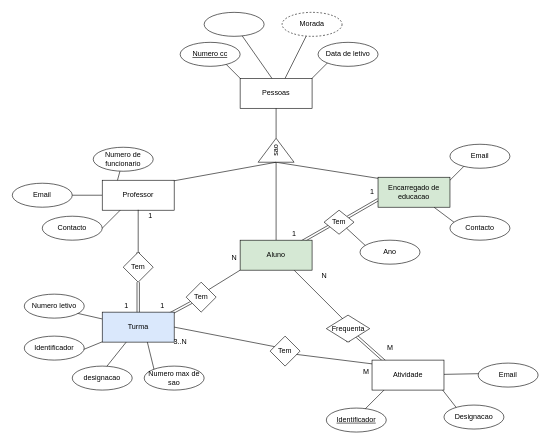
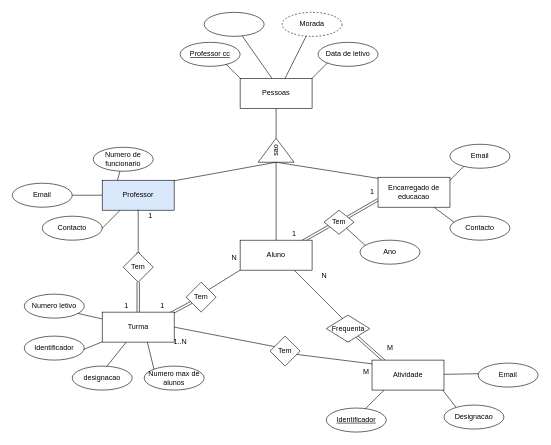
(210, 54) -> (210, 54)
(414, 192) -> (414, 192)
(138, 195) -> (138, 195)
(276, 255) -> (276, 255)
(138, 327) -> (138, 327)
(181, 342) -> (181, 342)
(174, 378) -> (174, 378)
